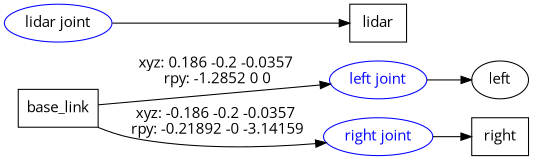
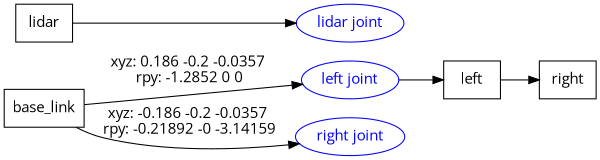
(58, 23) -> (350, 23)
(226, 23) -> (179, 23)
(500, 80) -> (472, 80)
(447, 137) -> (515, 80)
